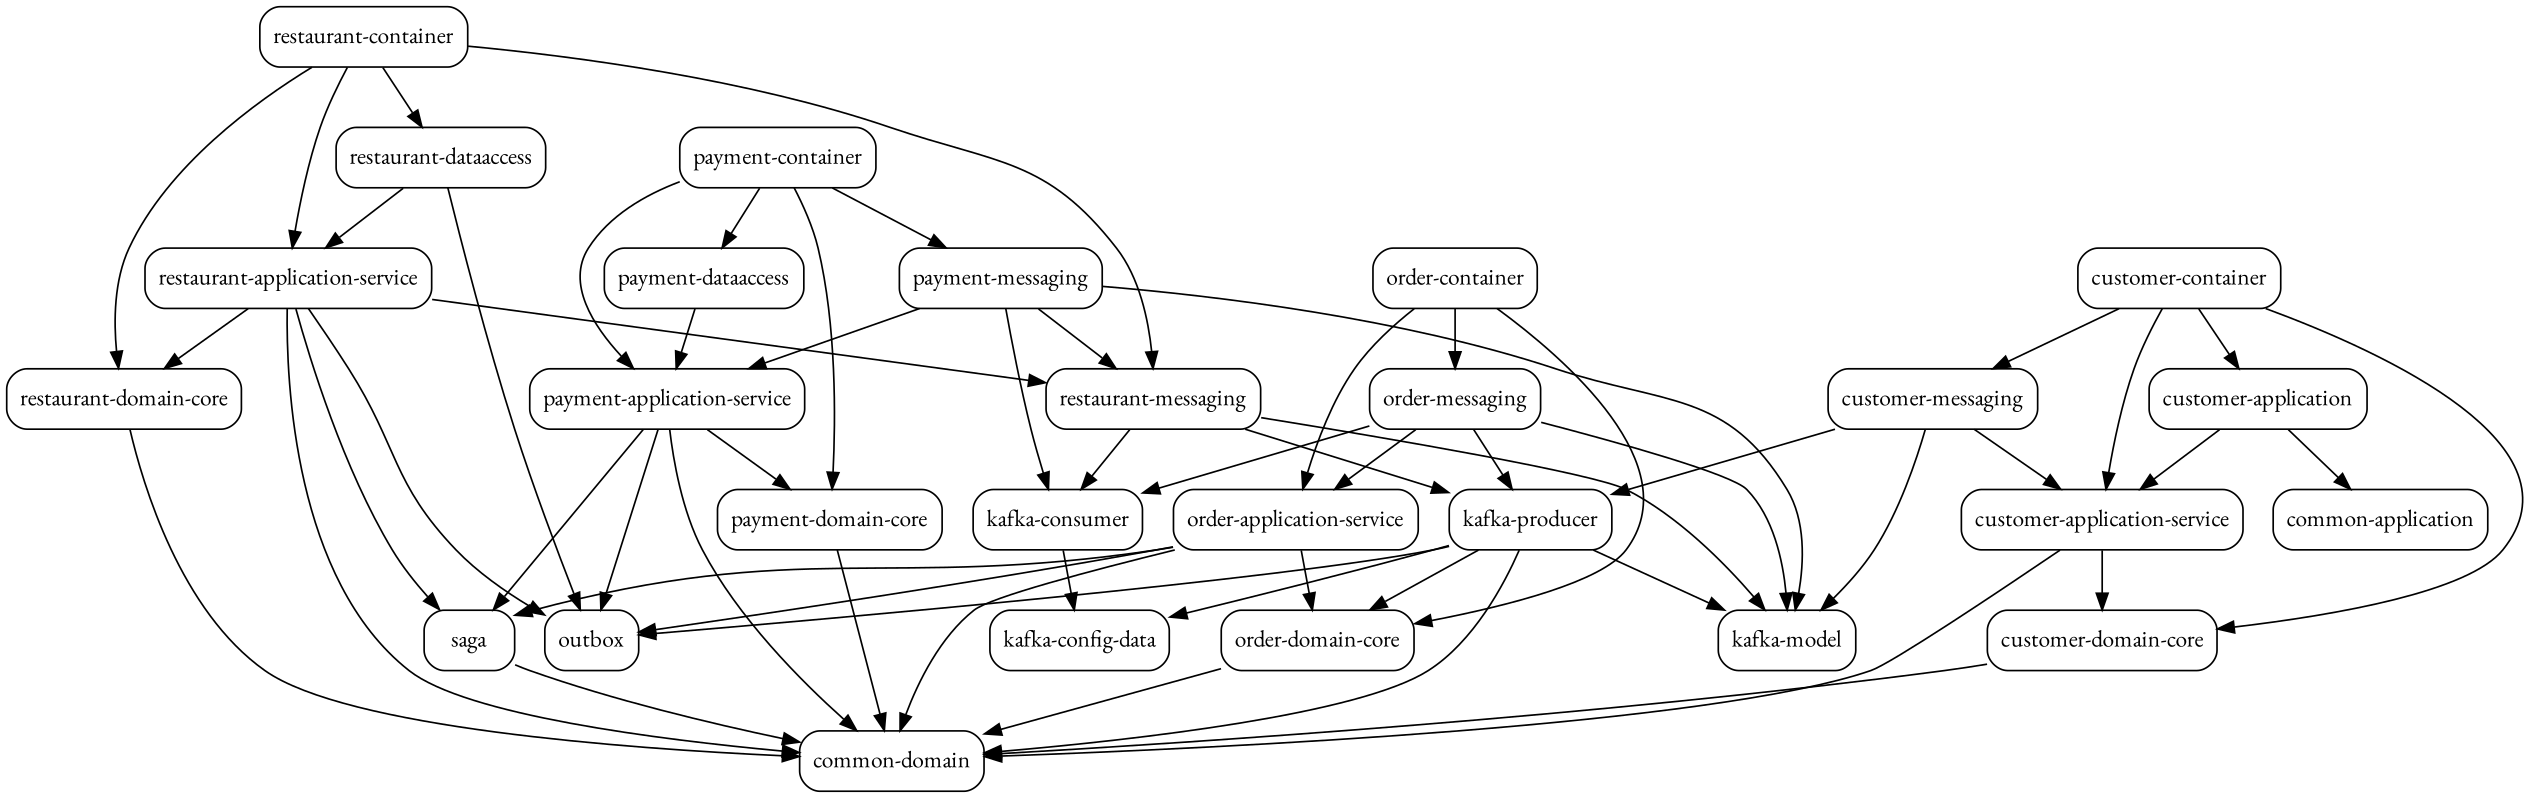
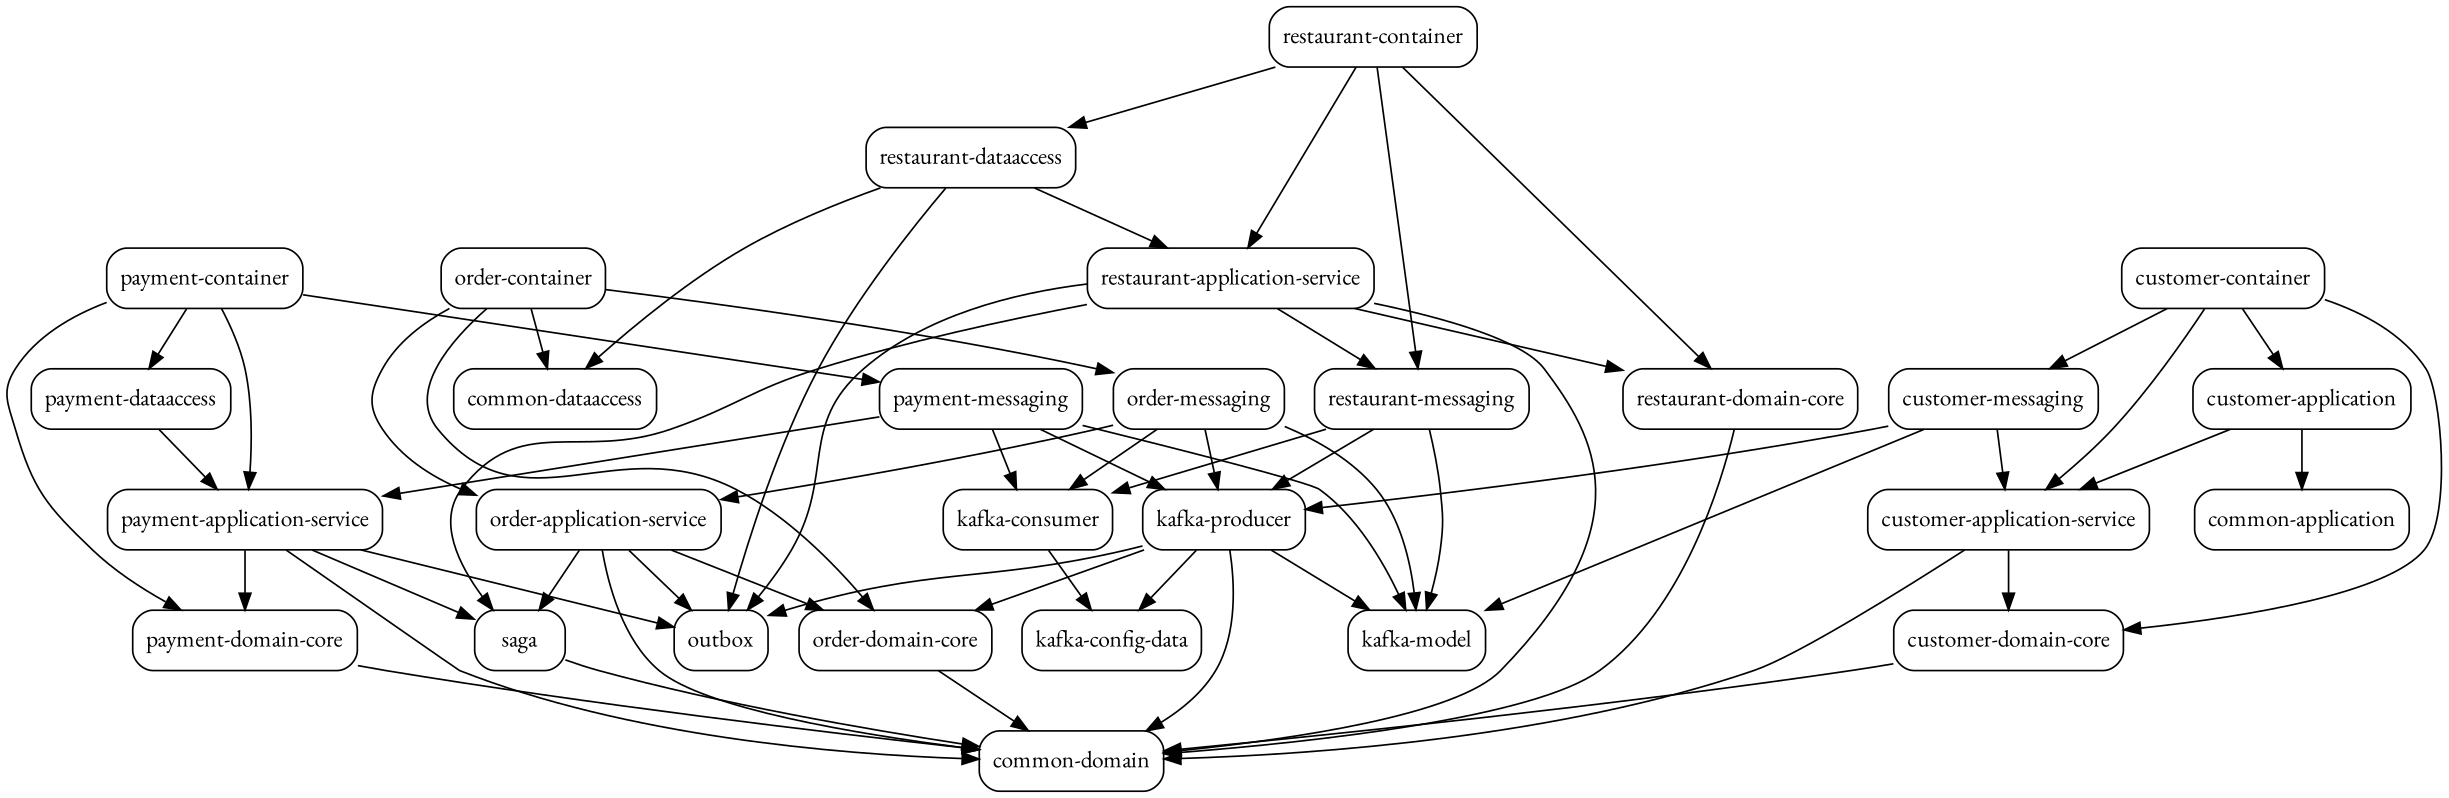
(1070, 333) -> (1095, 456)
none -> (555, 399)
